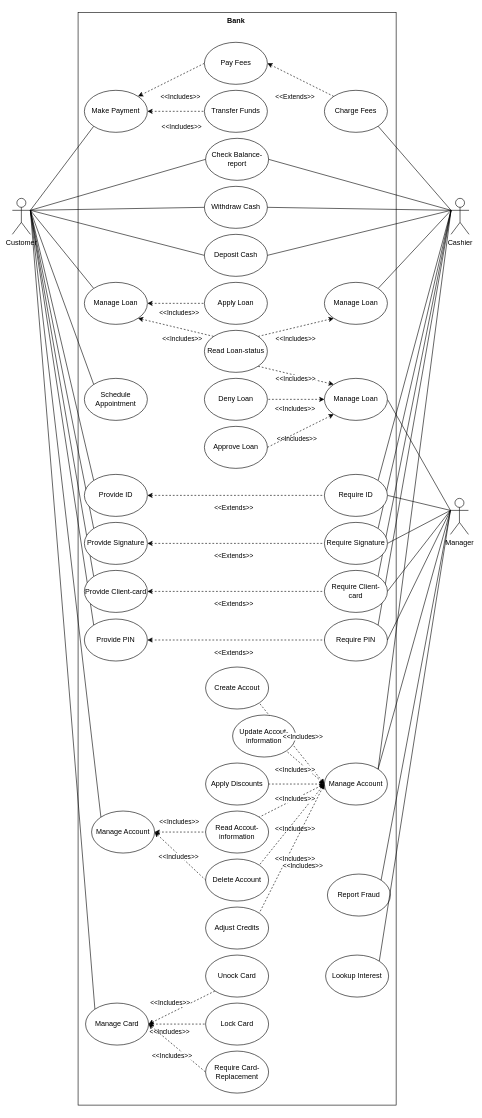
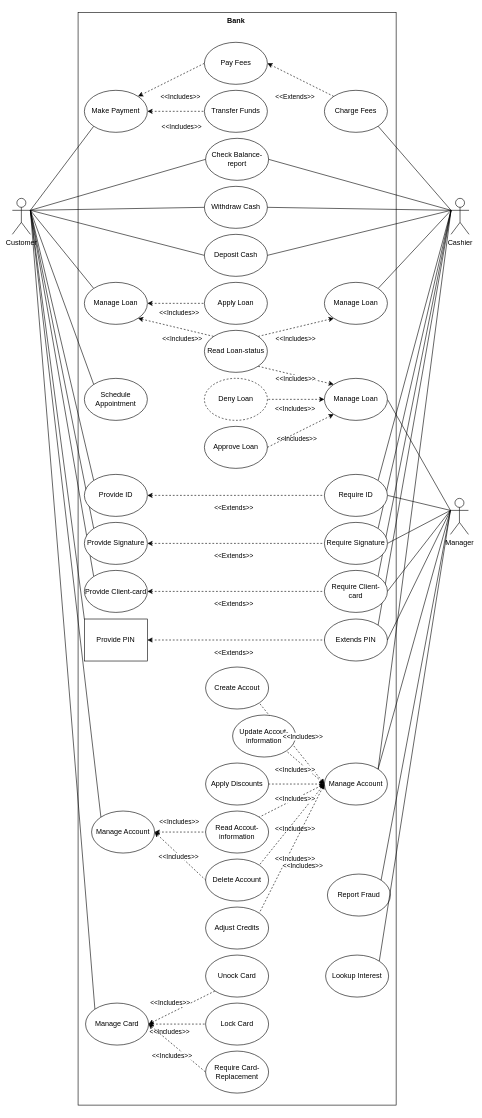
(236, 399) -> (236, 399)
(116, 640) -> (116, 640)
(356, 640) -> (356, 640)
